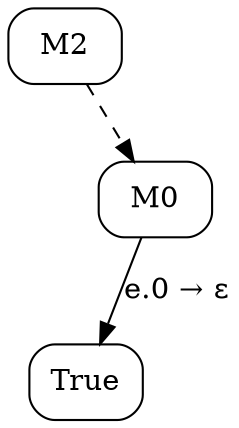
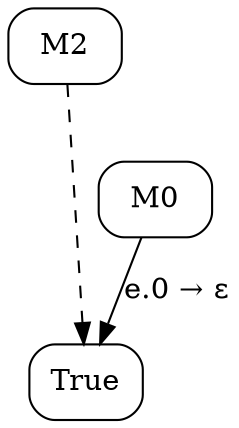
(105, 114) -> (75, 204)
